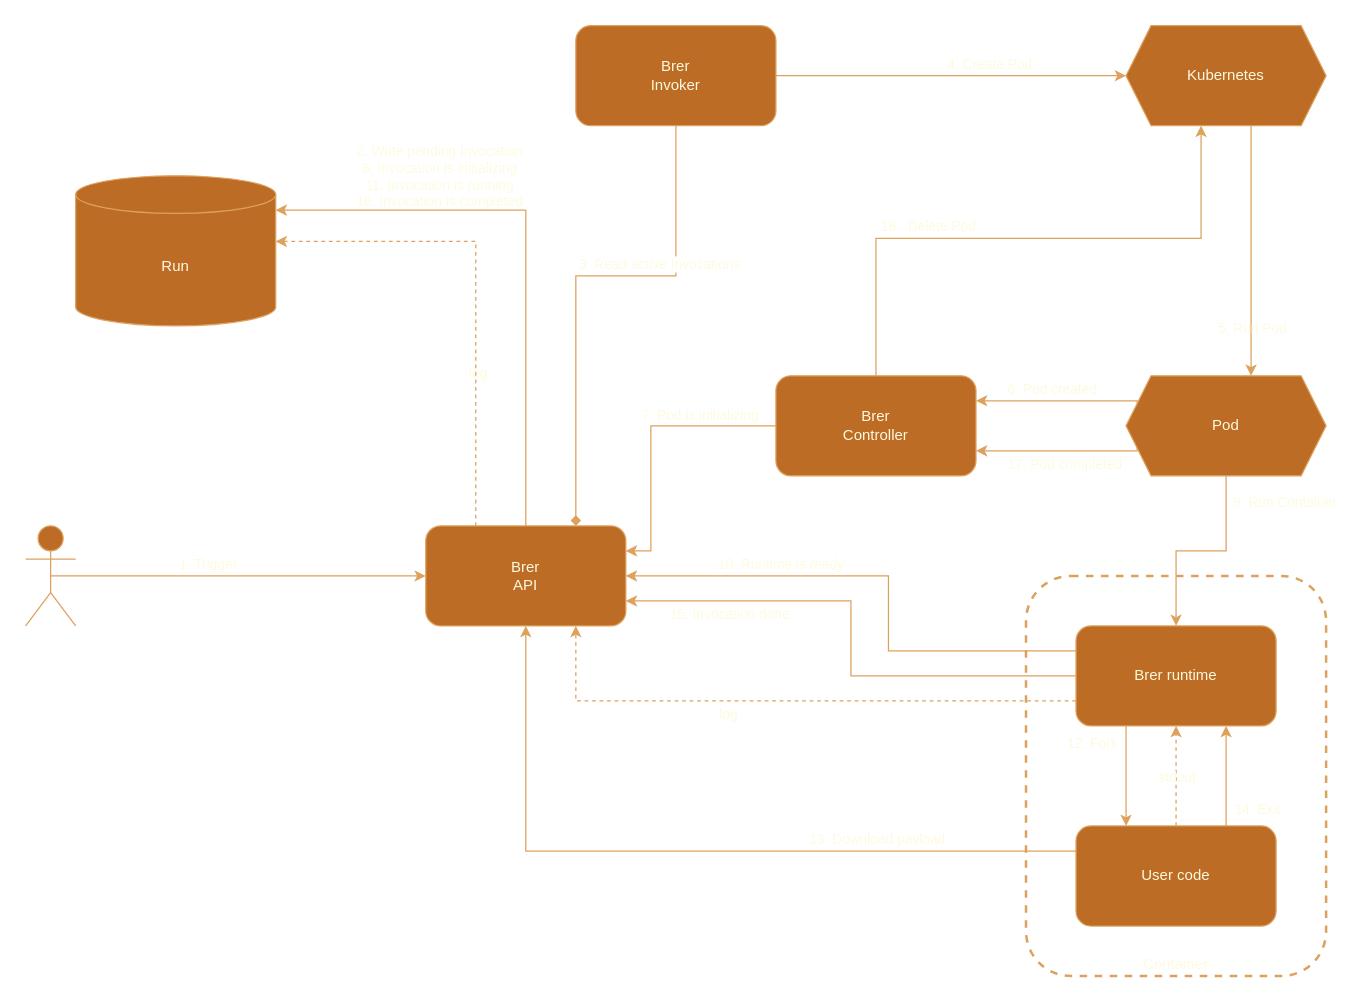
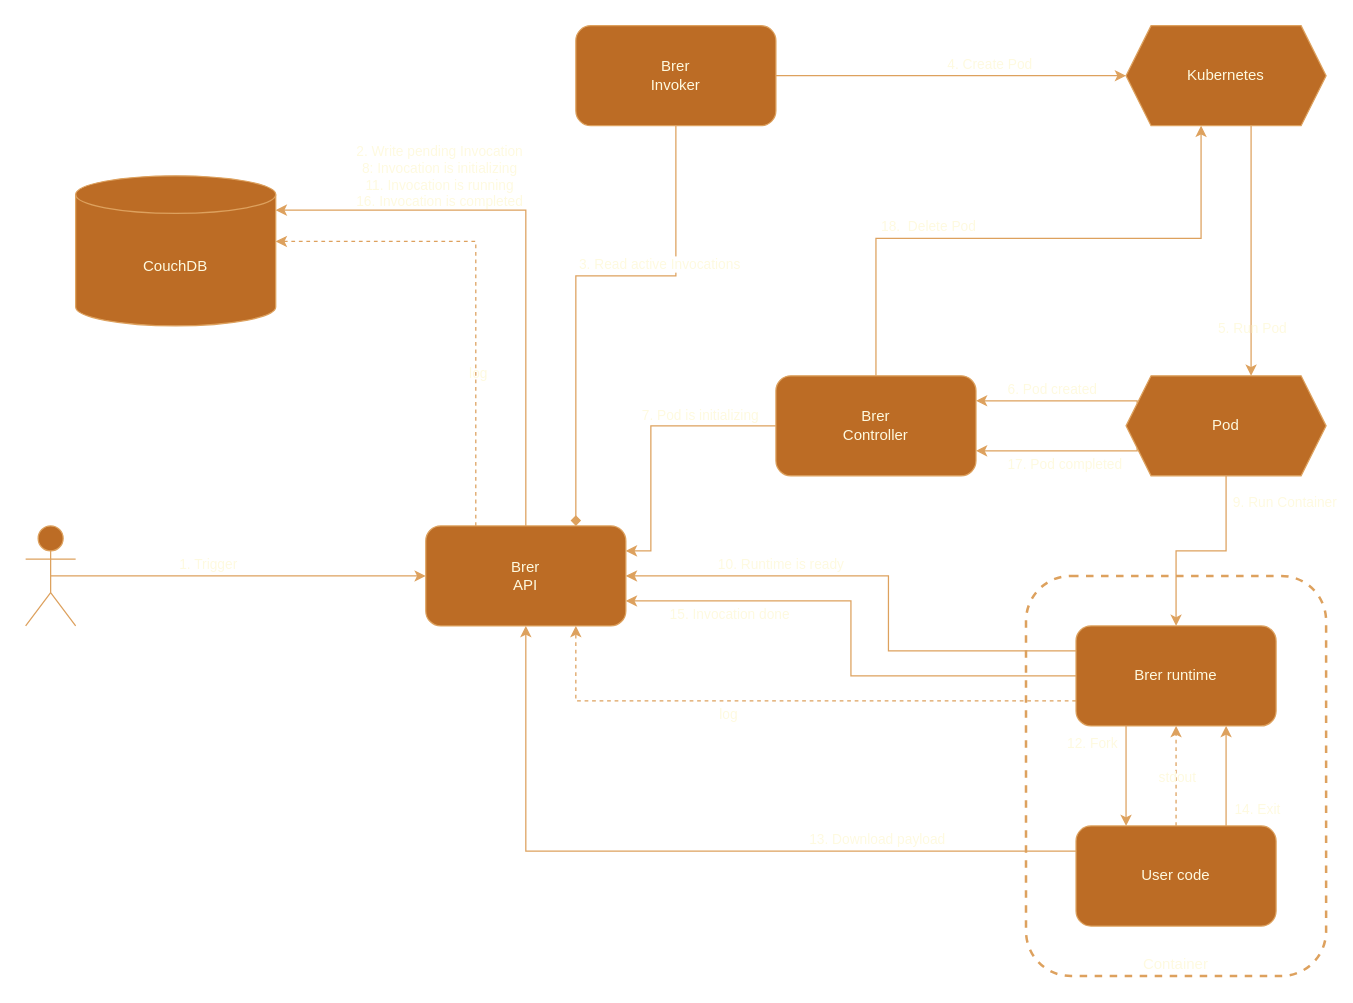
(176, 267) -> (176, 267)
